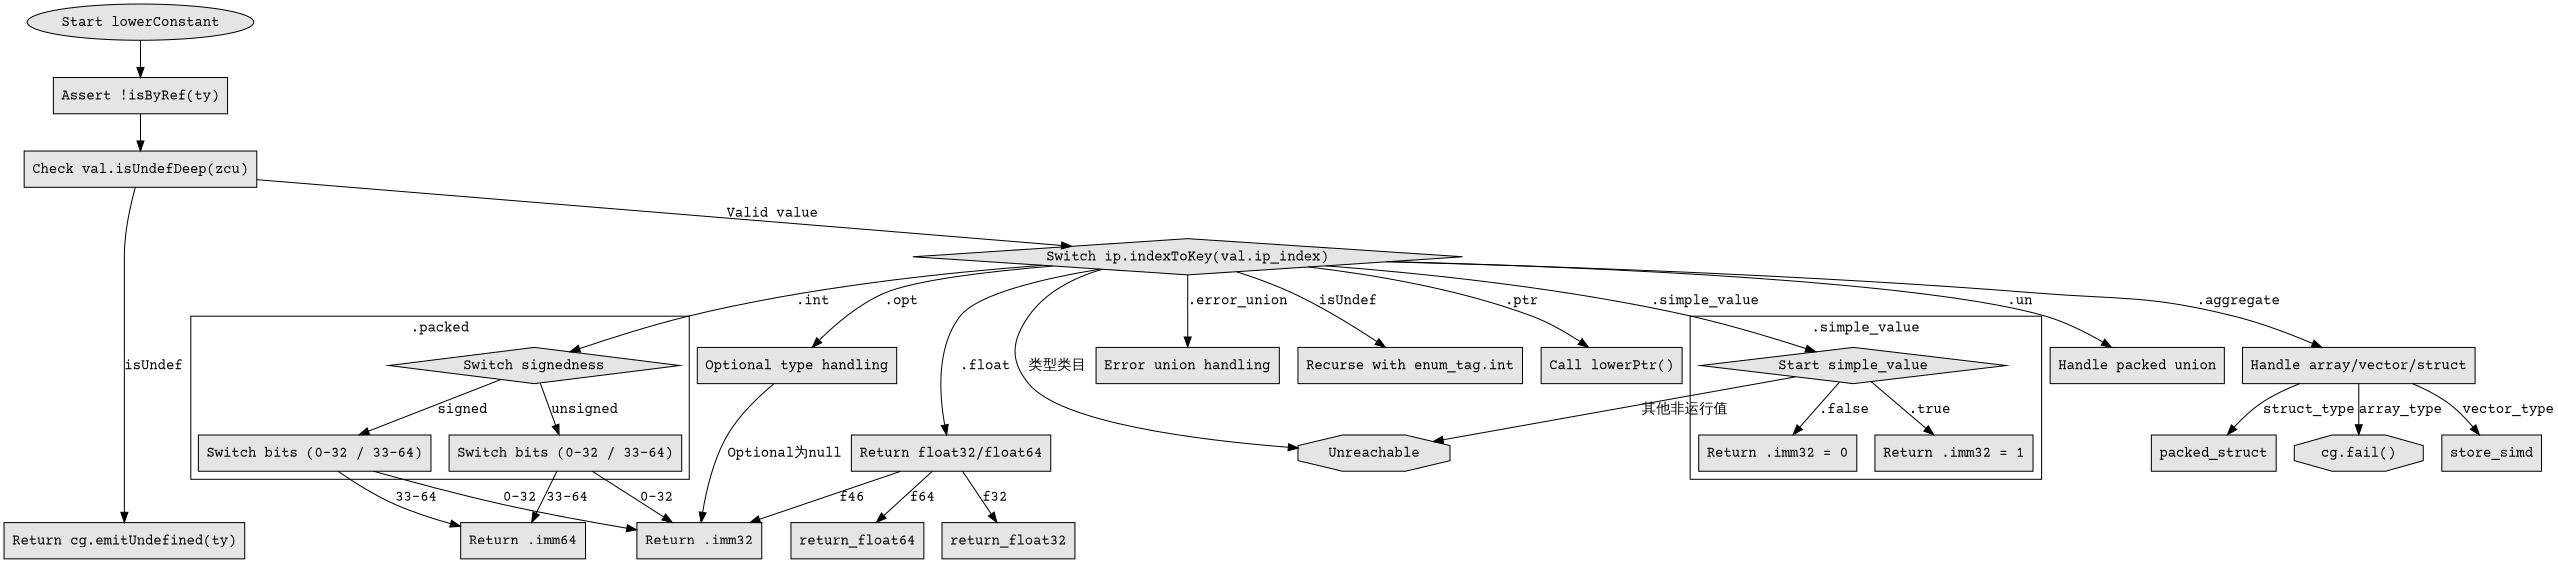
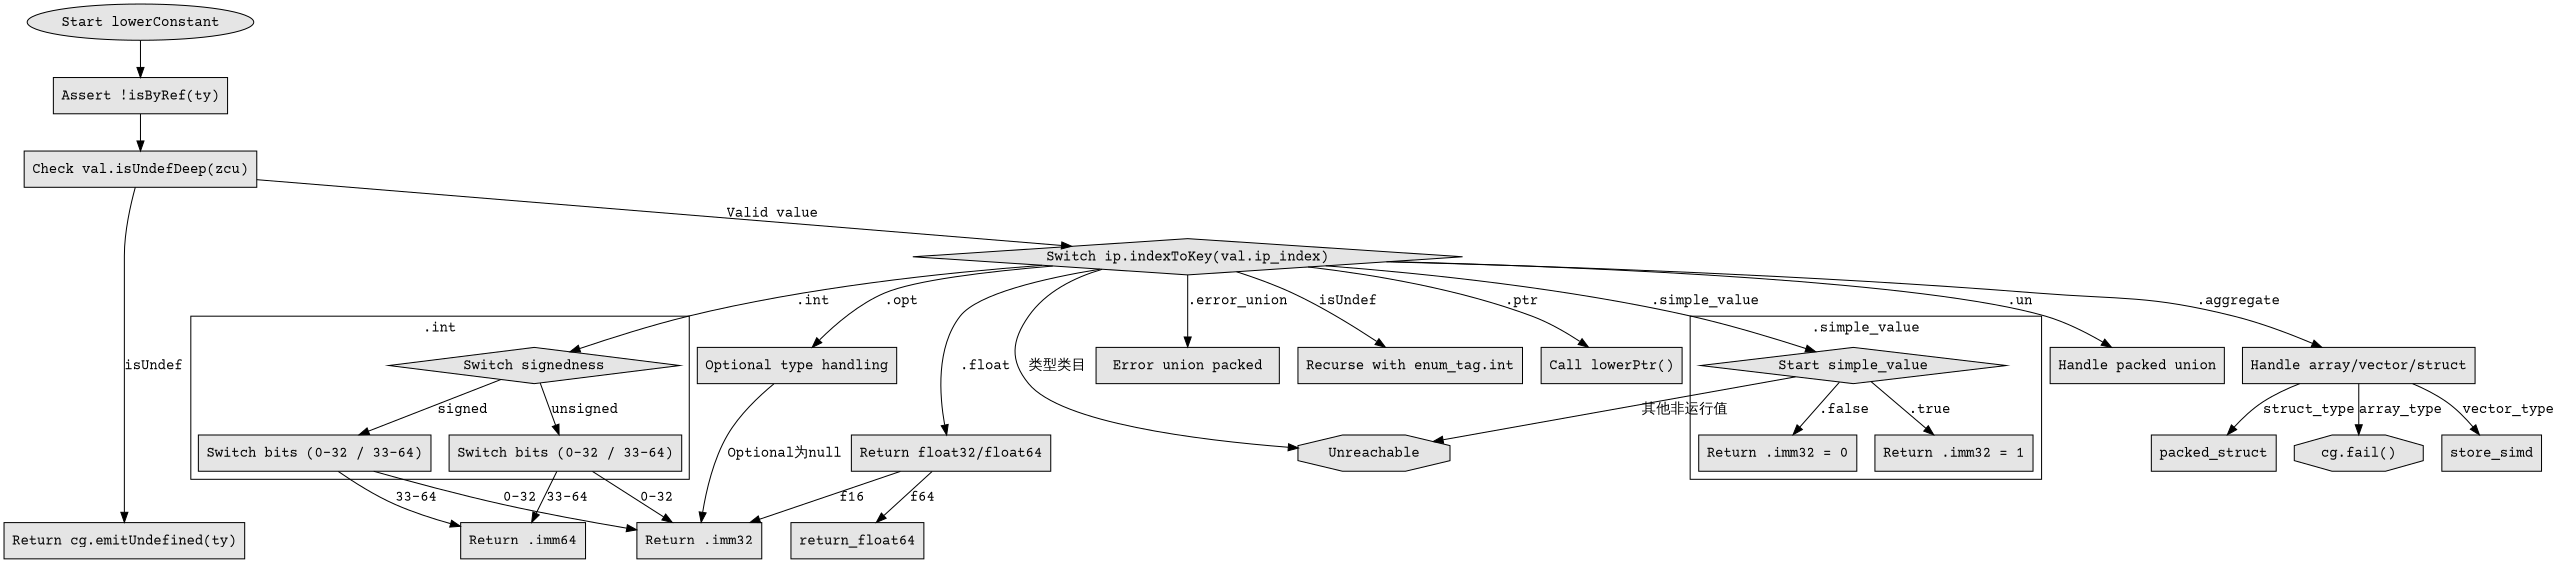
(440, 328) -> (440, 328)
(1188, 366) -> (1188, 366)
(852, 497) -> (852, 497)
(1008, 541) -> none
